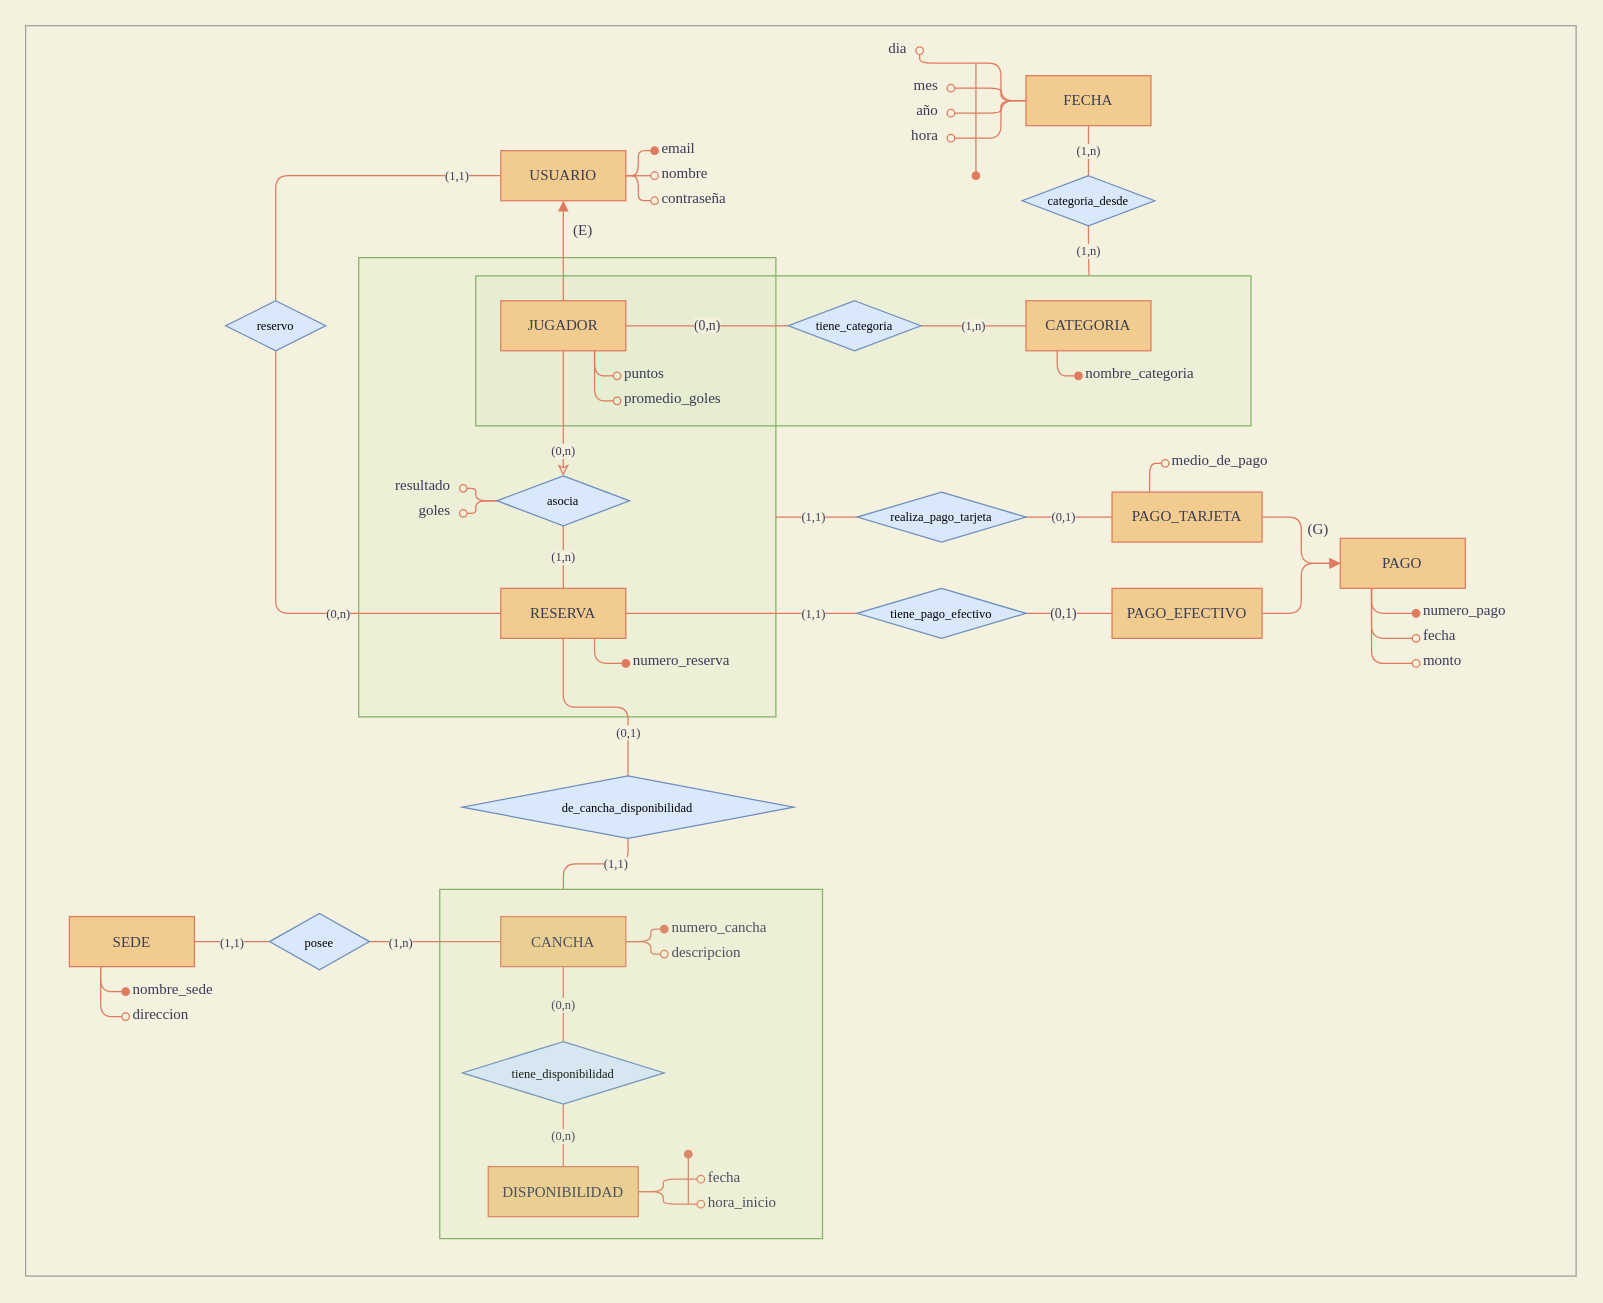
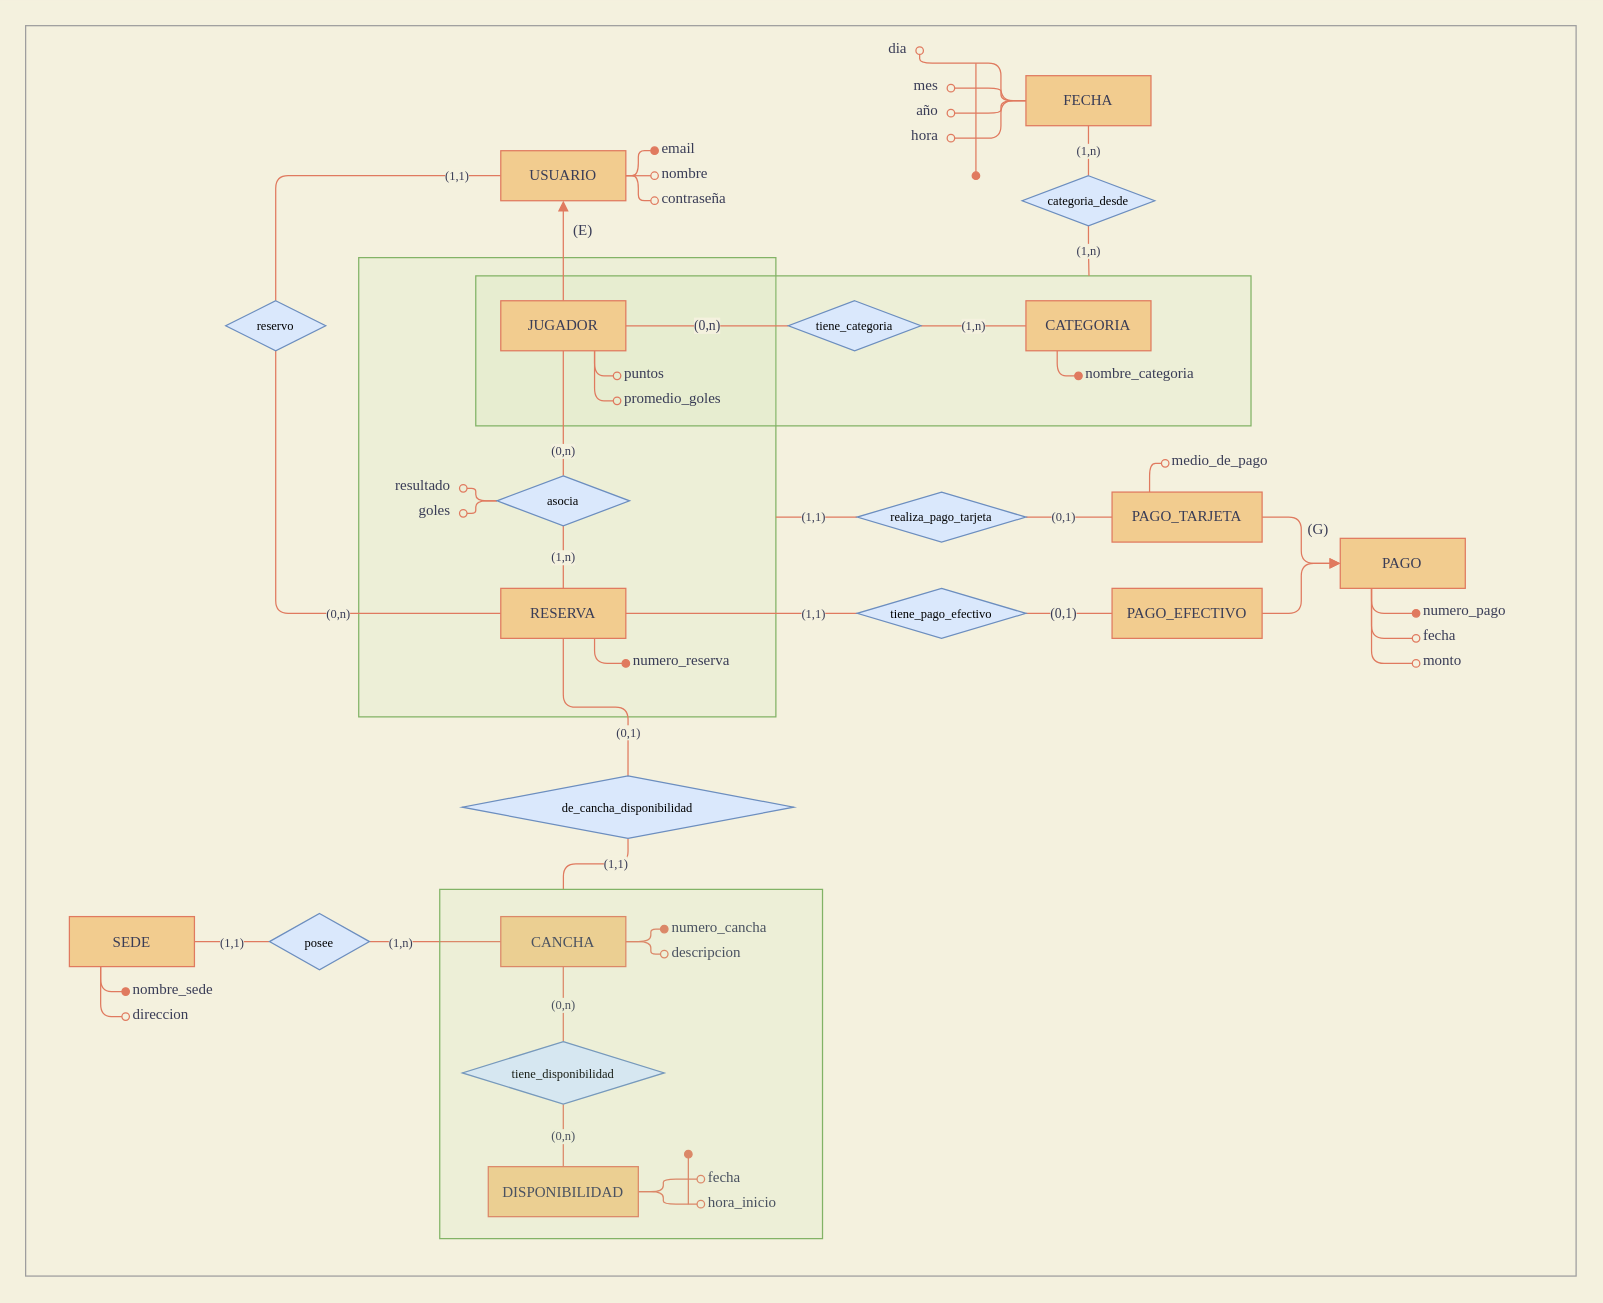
(563, 466) -> (563, 469)
